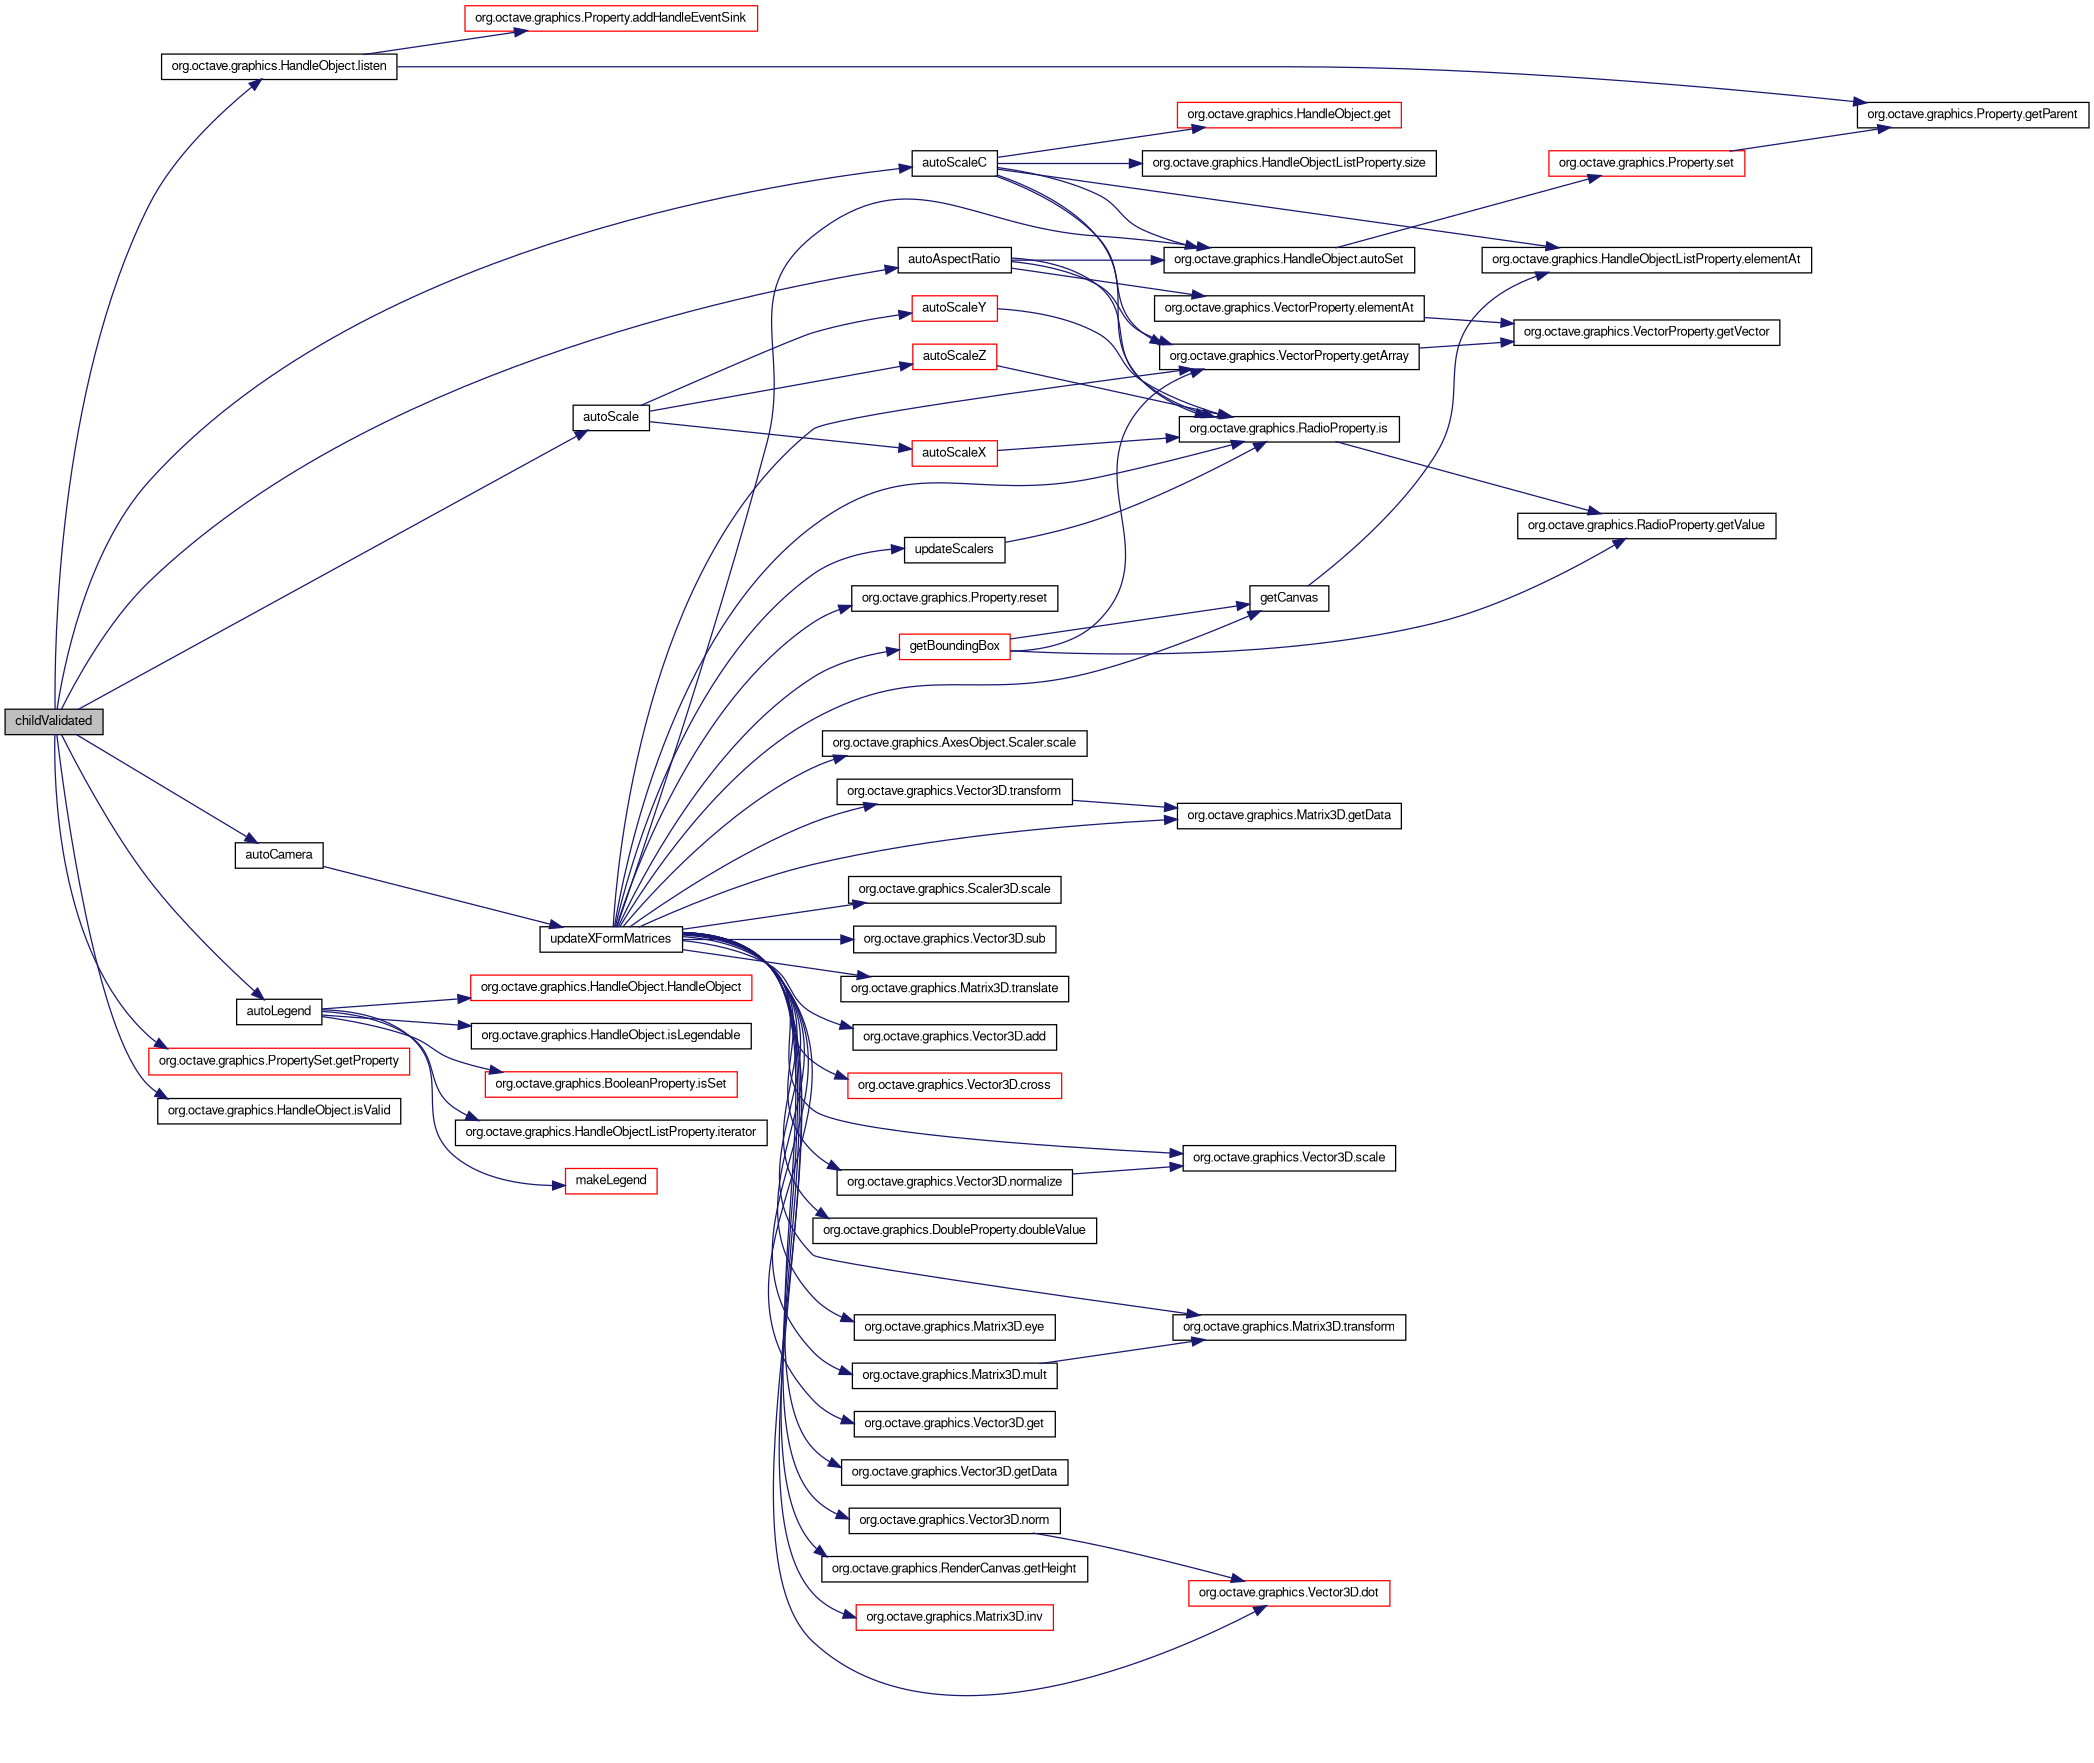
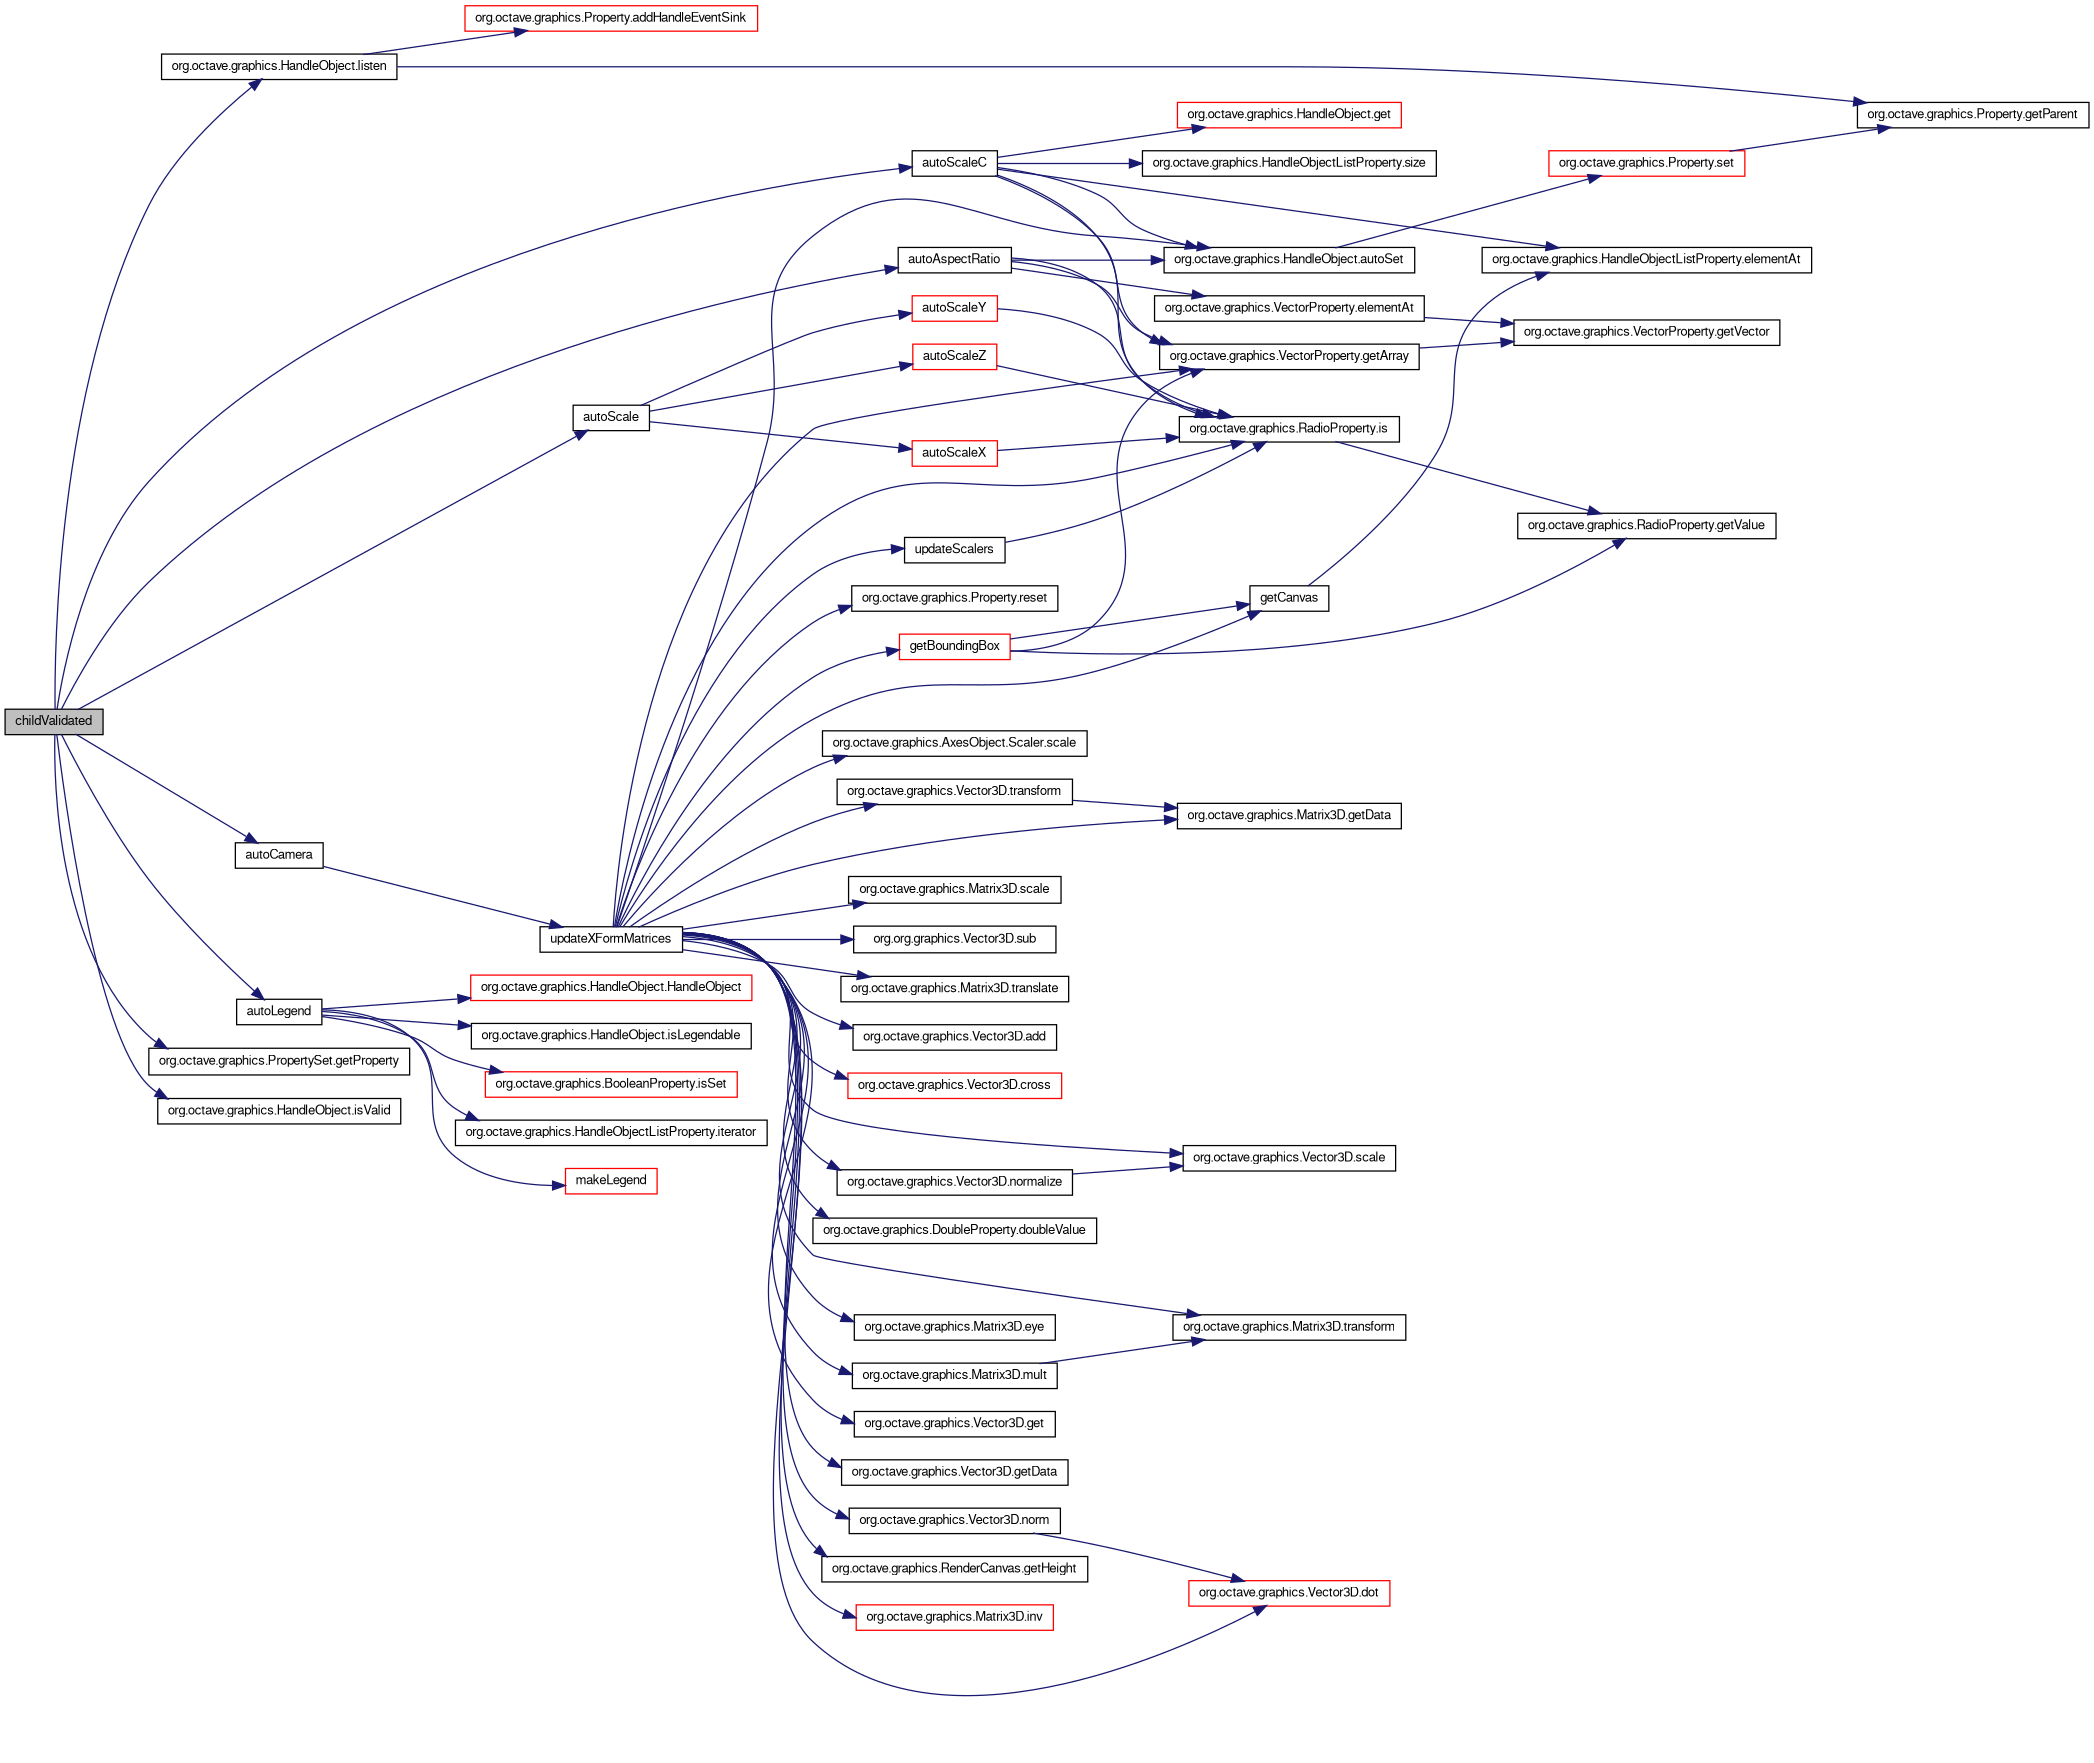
(955, 890) -> (955, 890)
(955, 939) -> (955, 939)
(279, 1062) -> (279, 1062)
